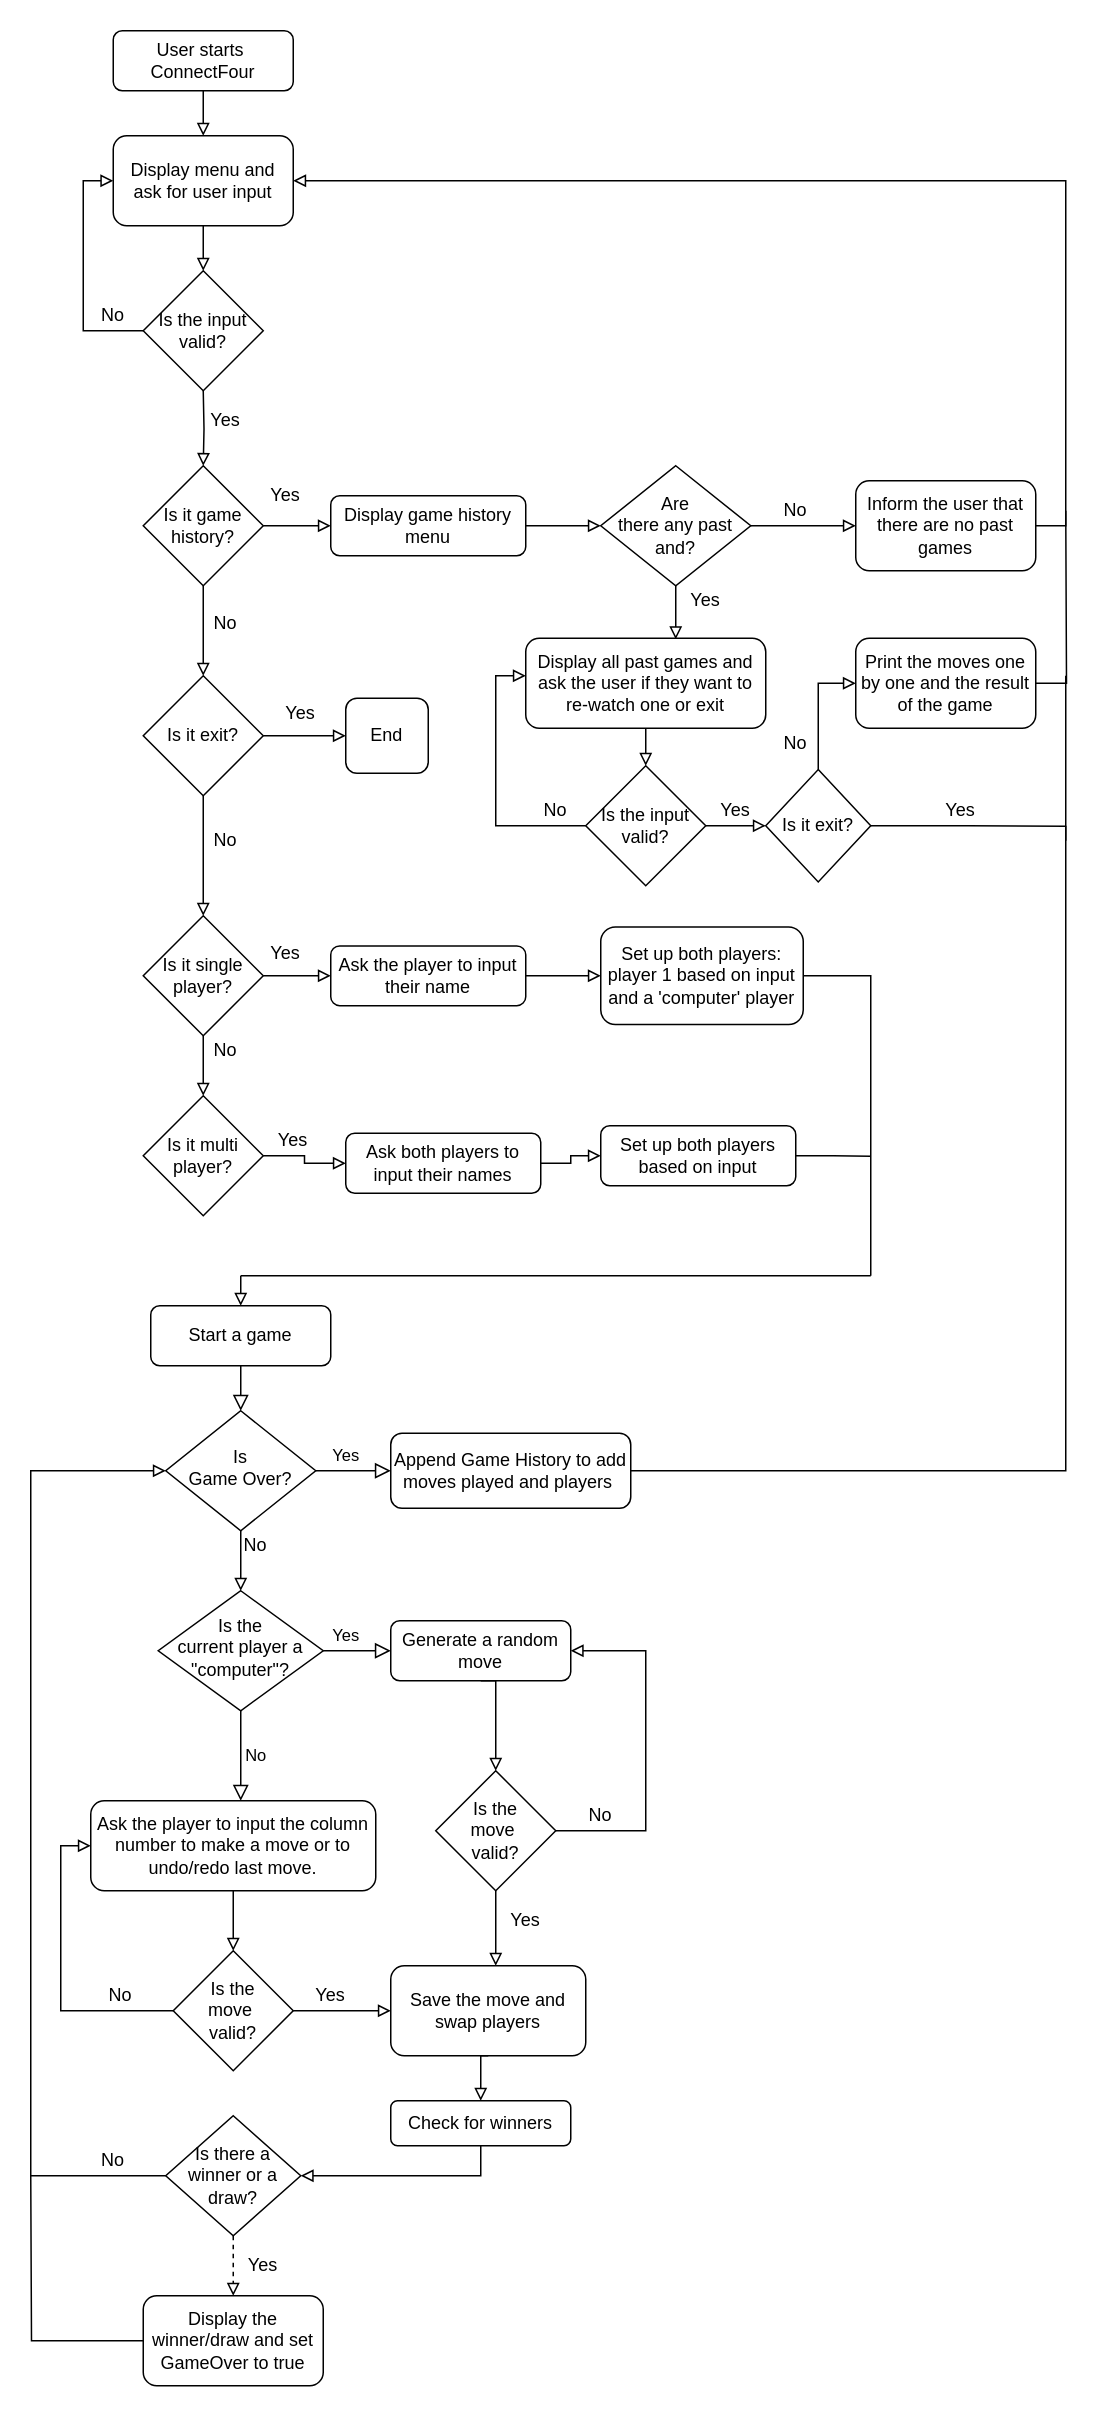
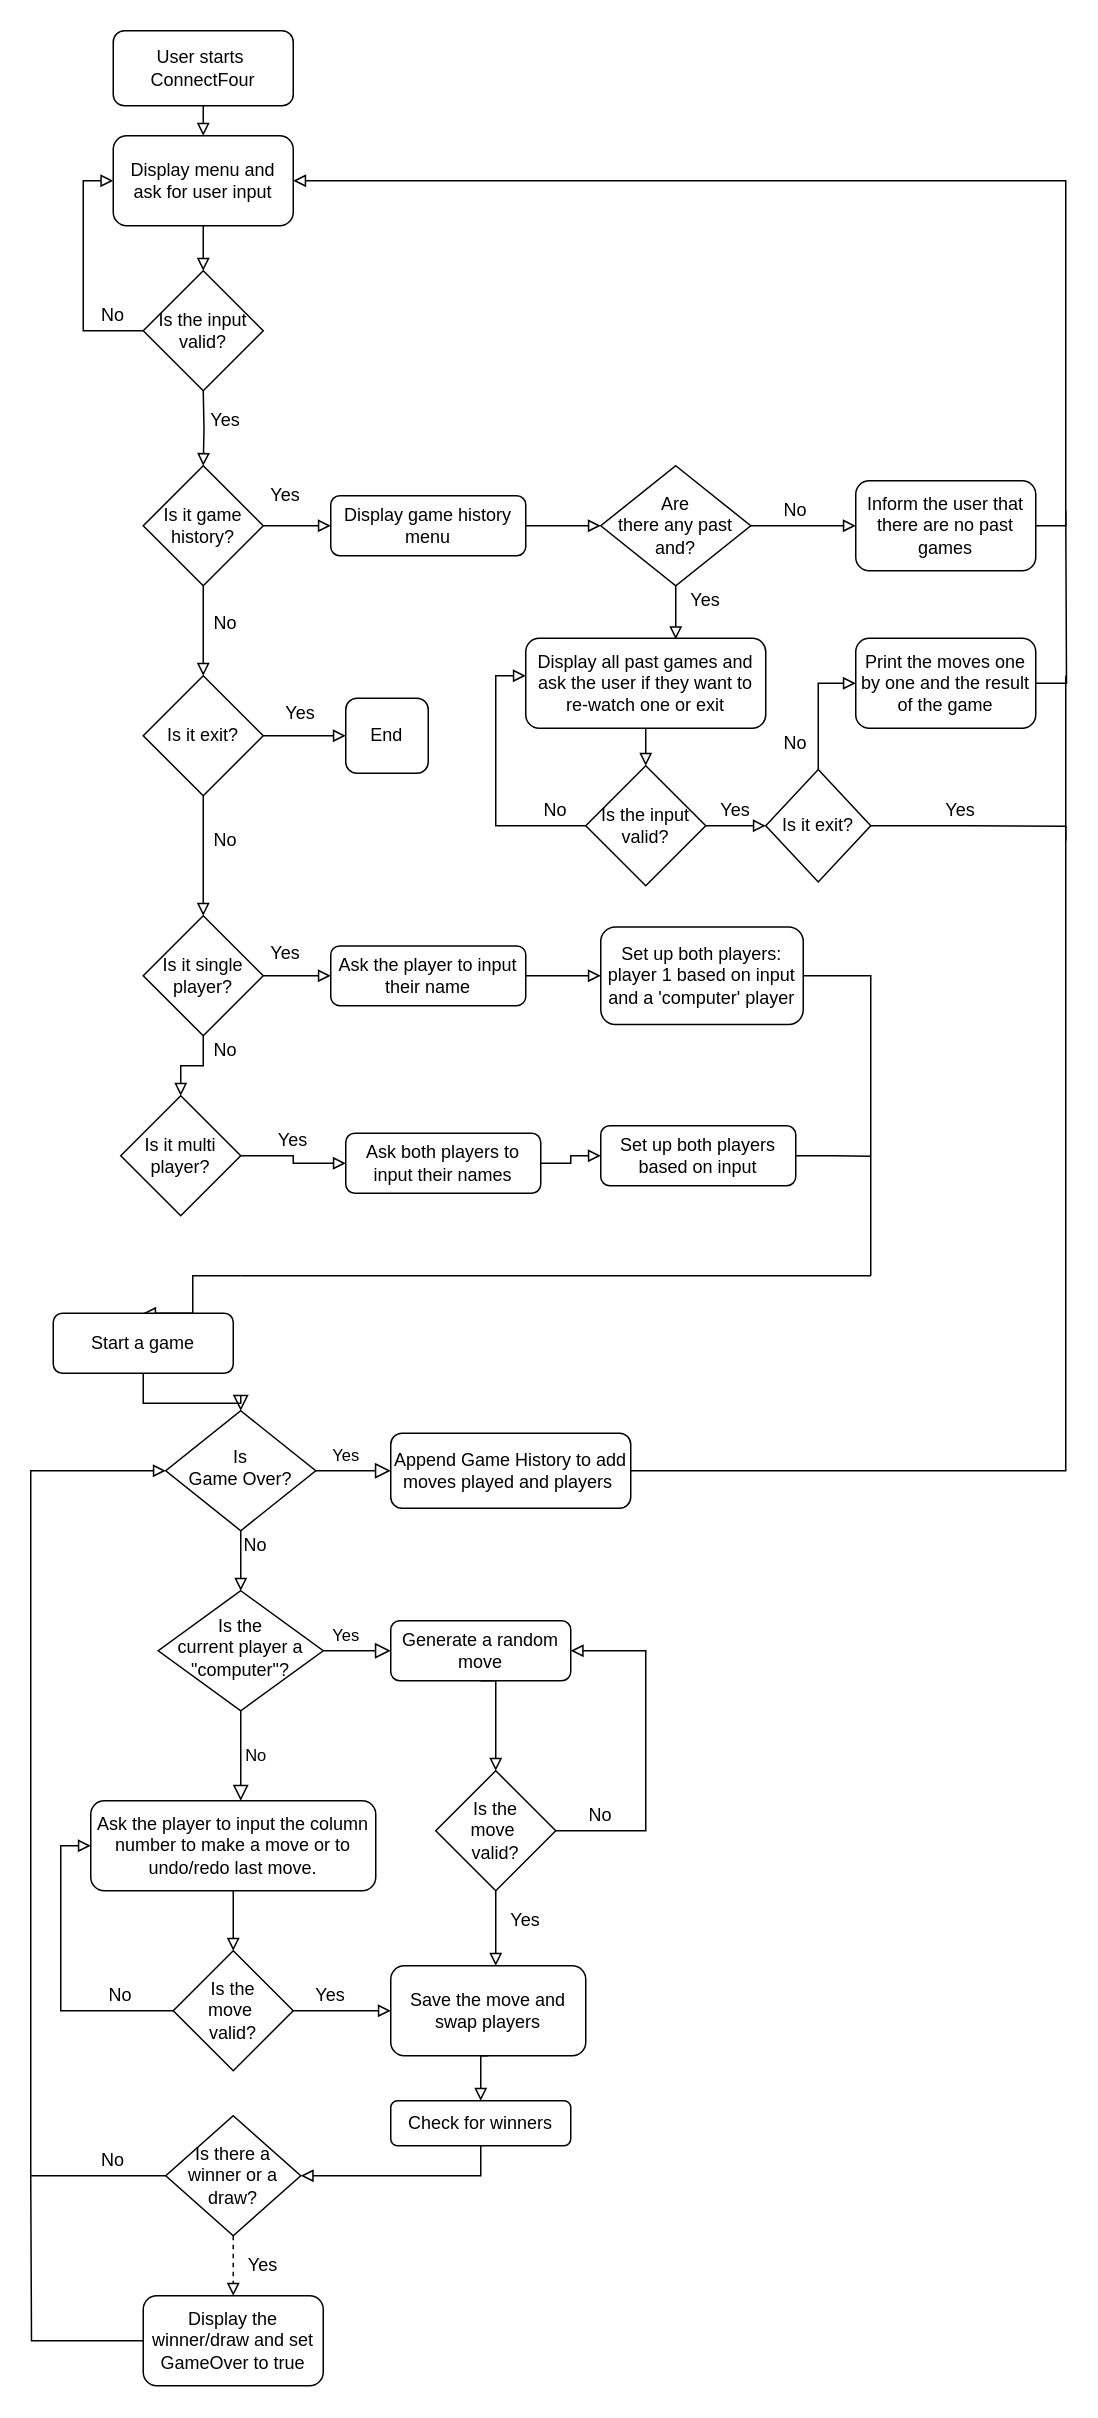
(203, 61) -> (203, 68)
(203, 1156) -> (181, 1156)
(241, 1336) -> (143, 1343)
